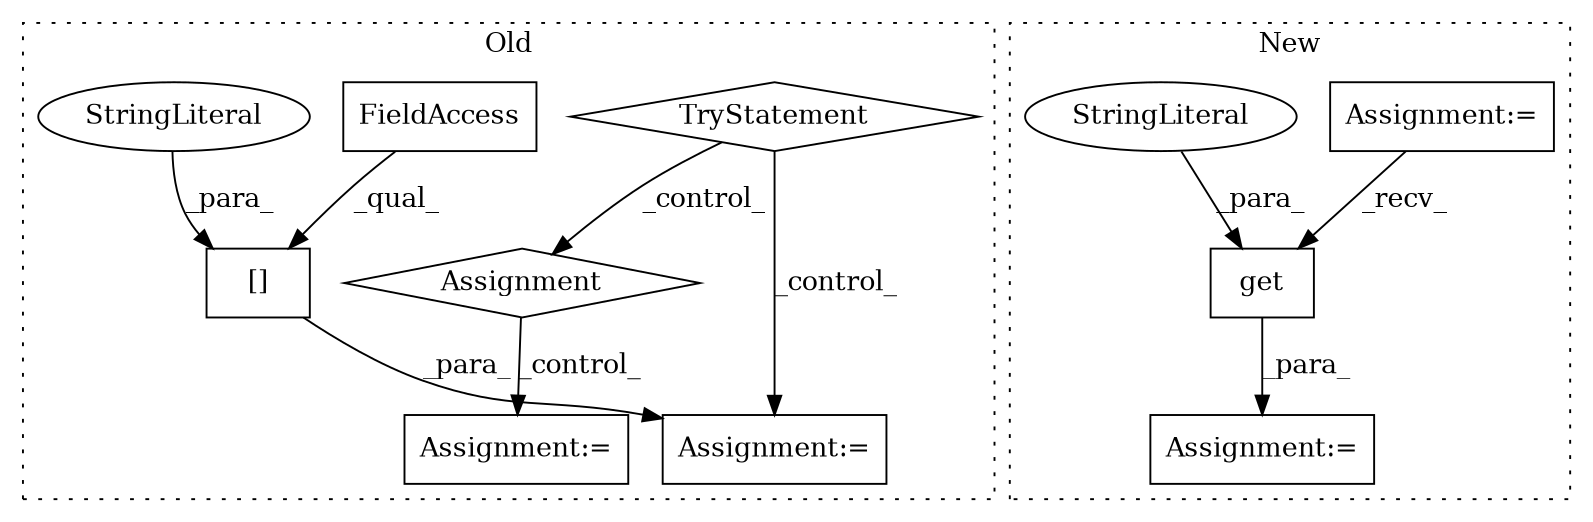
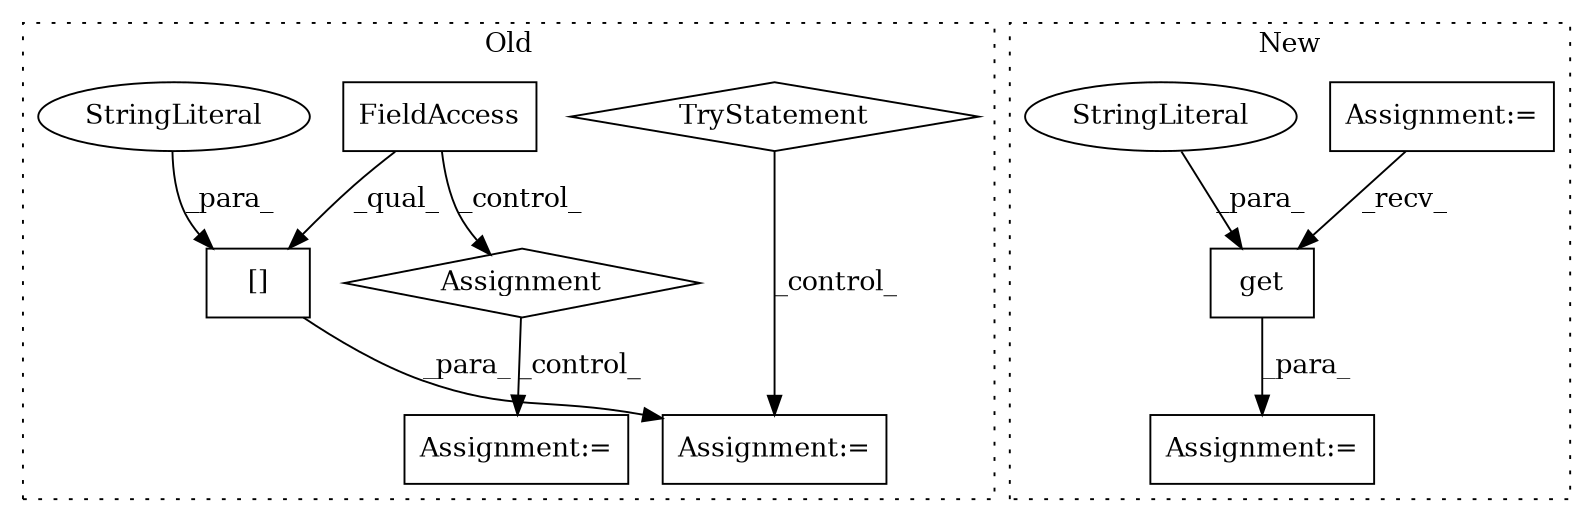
(641, 186) -> (452, 199)
